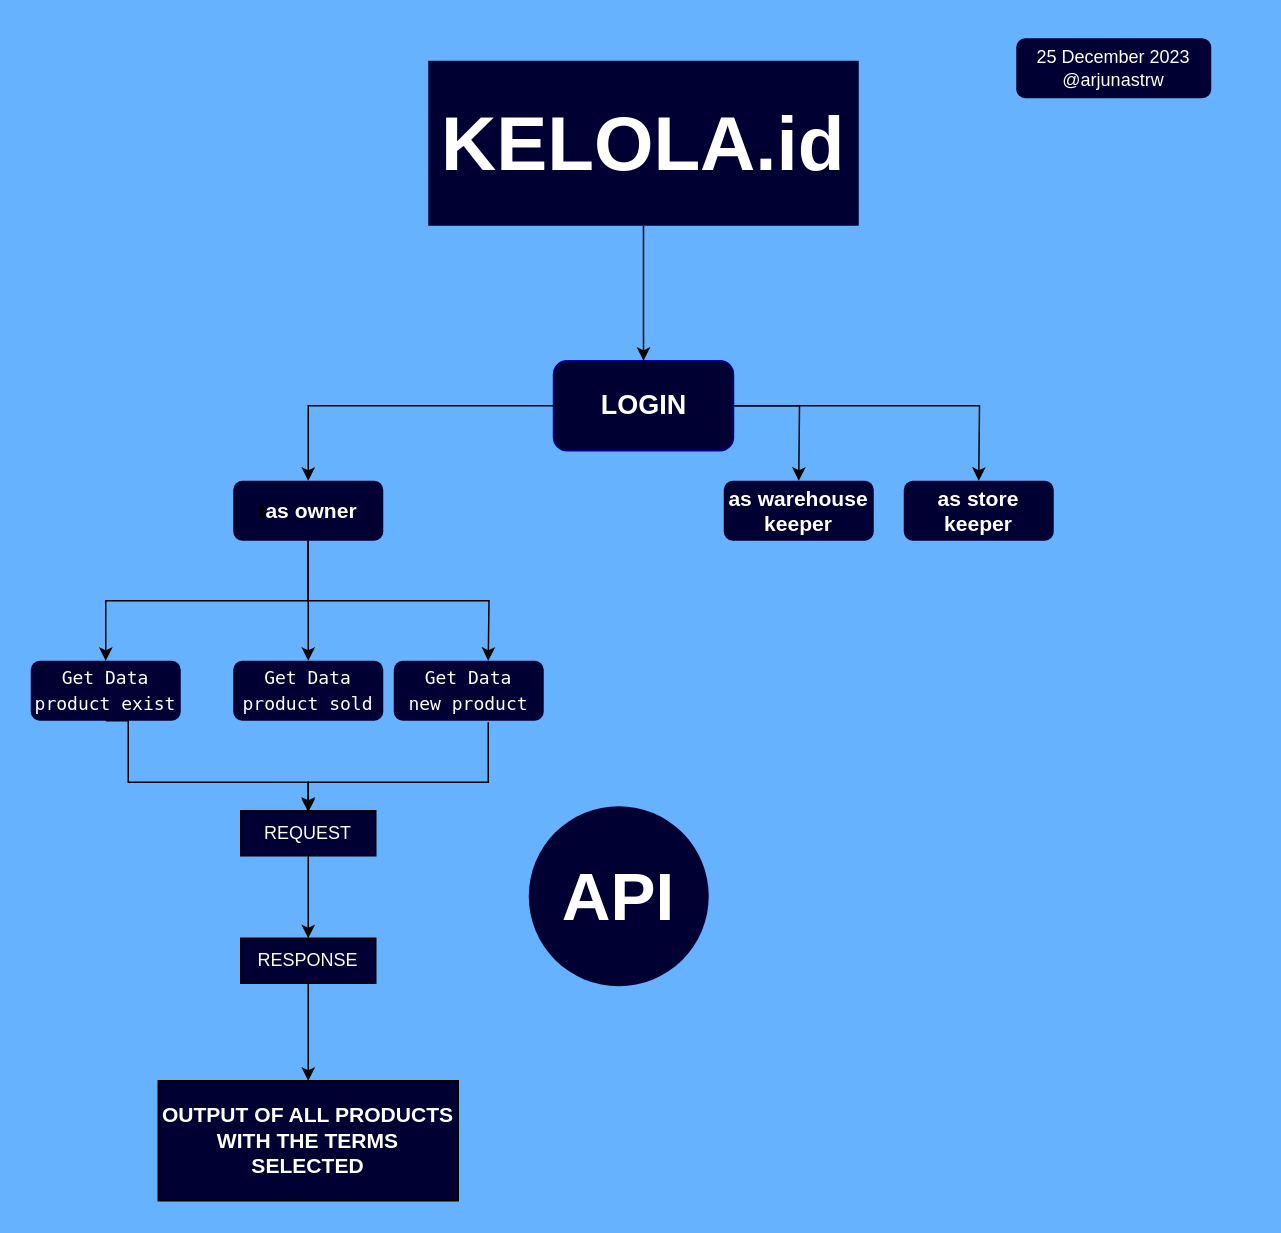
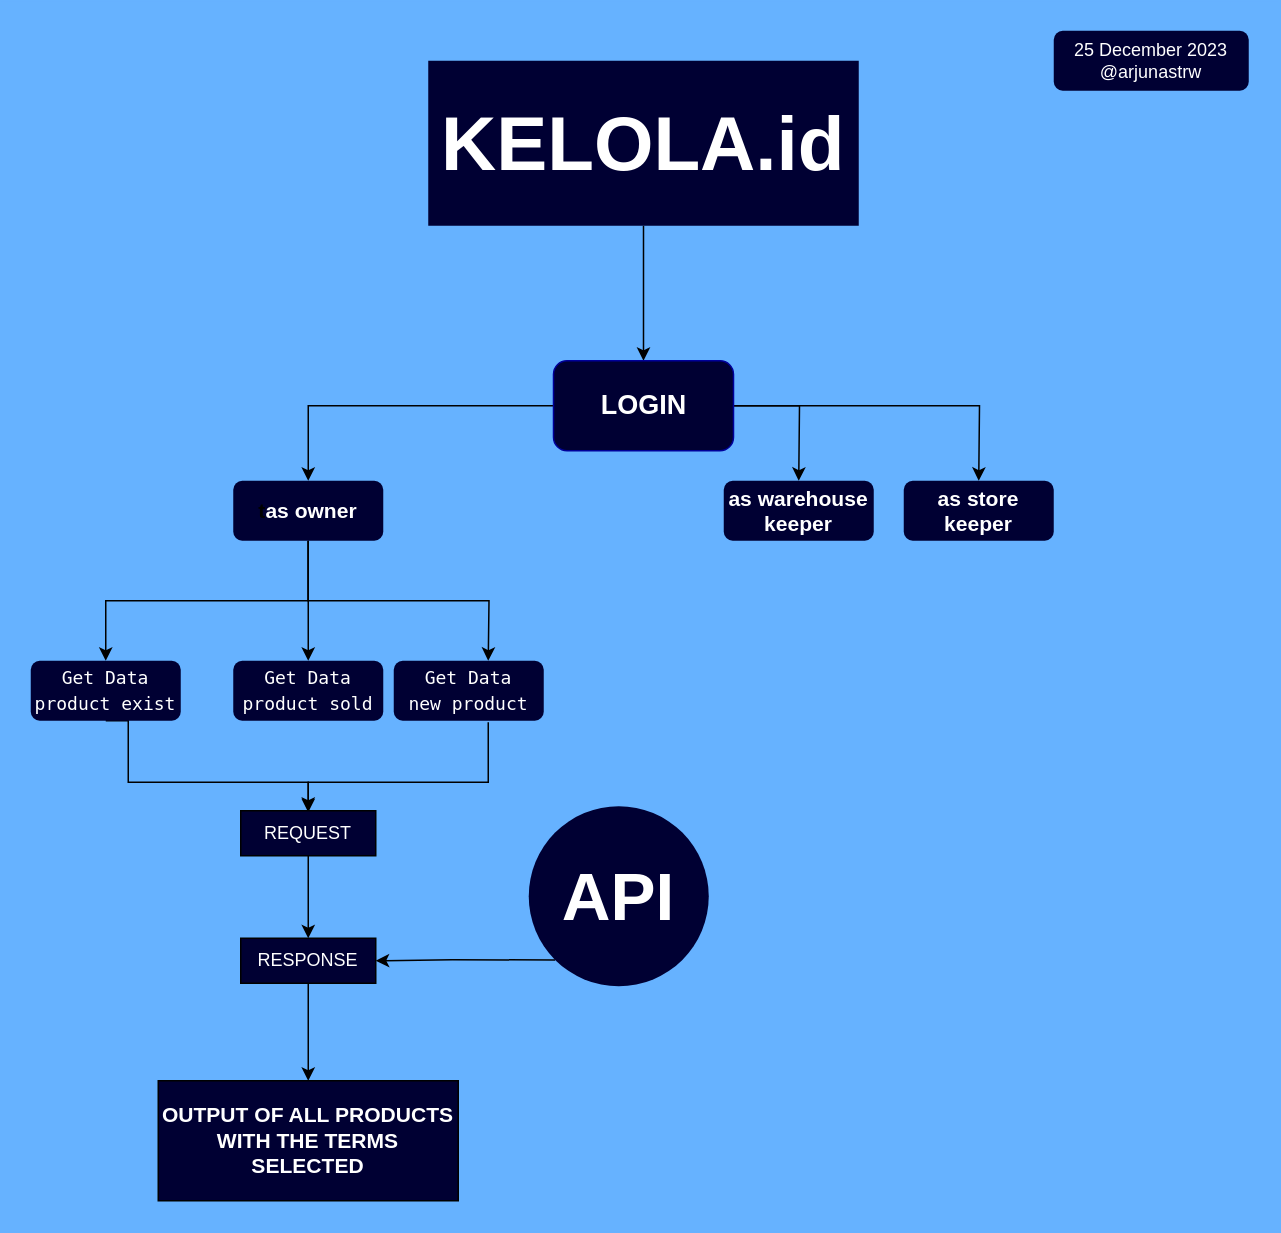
(1114, 68) -> (1151, 61)
none -> (470, 960)
